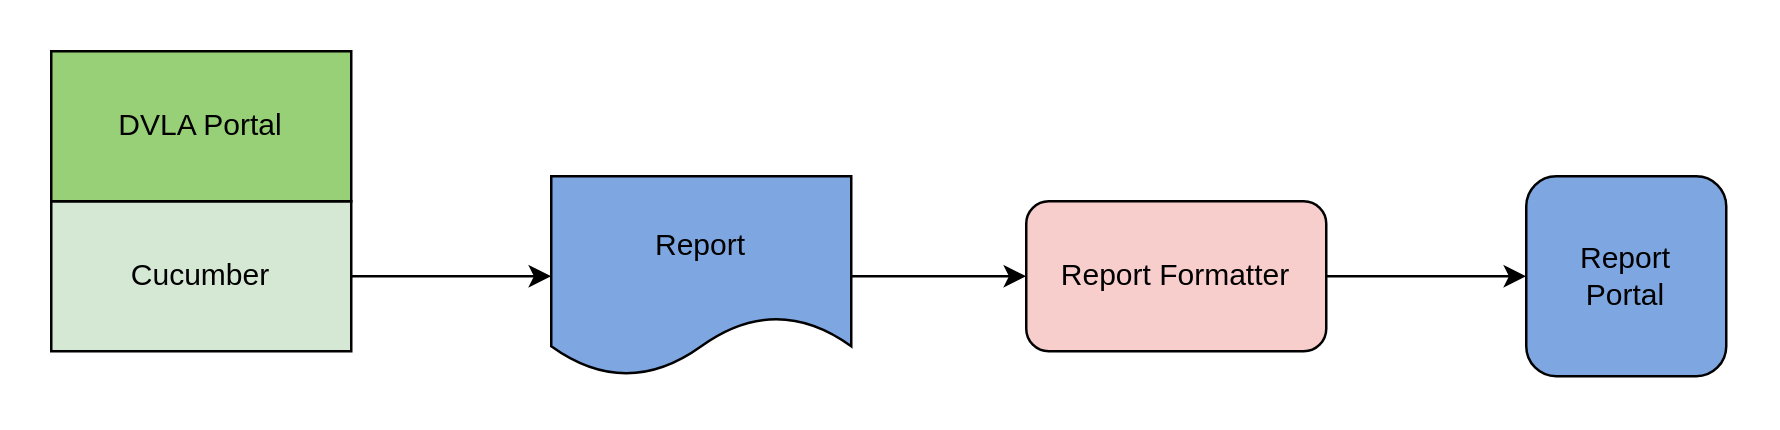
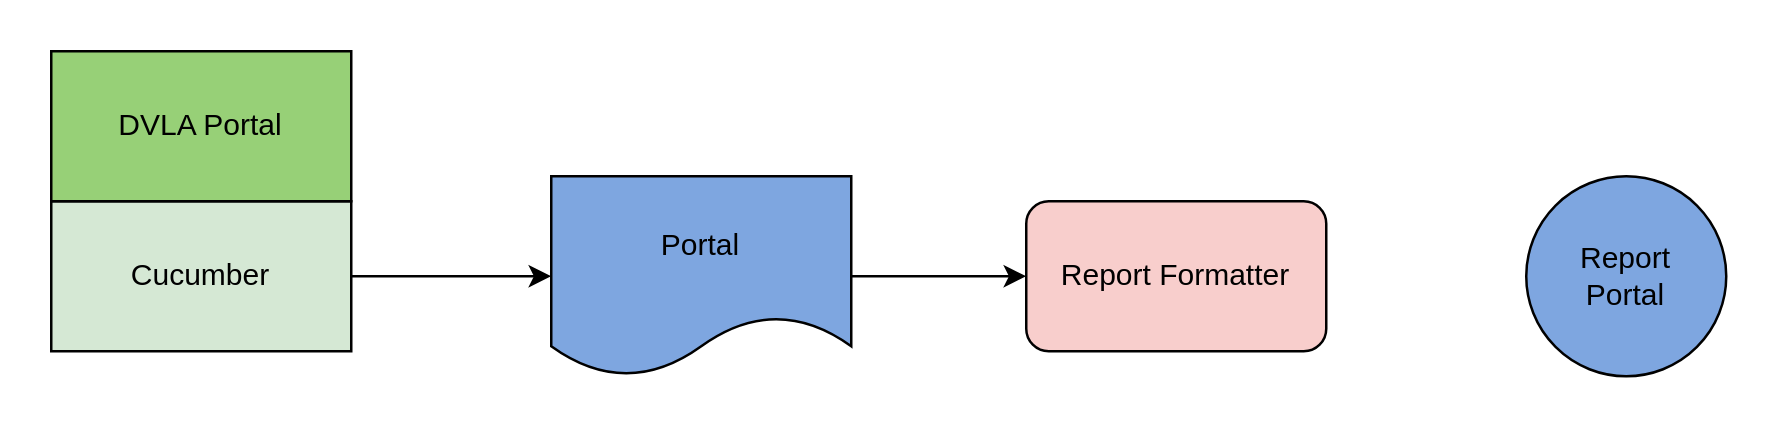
(701, 246) -> (701, 246)
(1418, 276) -> none
(1626, 276) -> (1626, 276)
